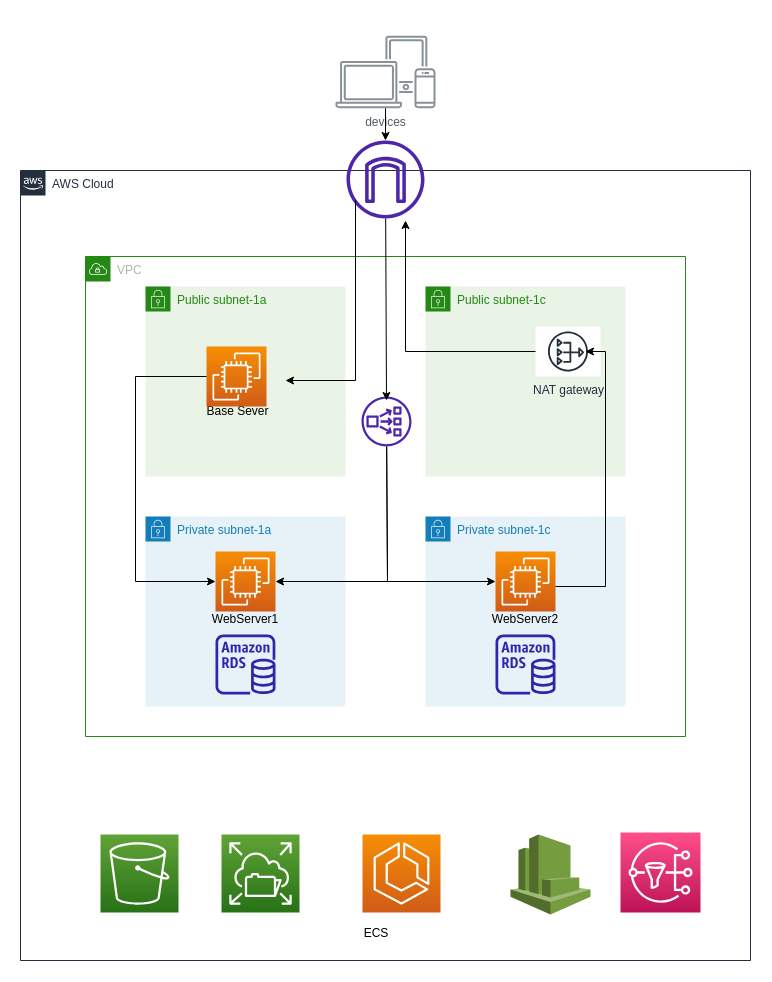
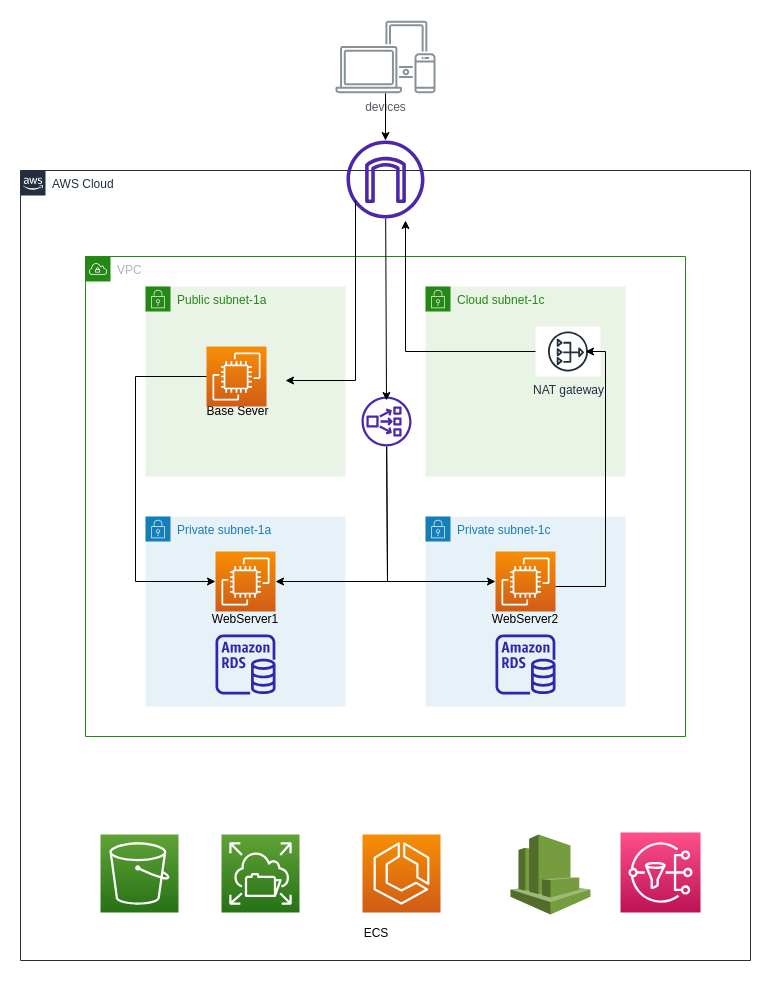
(386, 72) -> (386, 57)
(507, 301) -> (505, 301)
